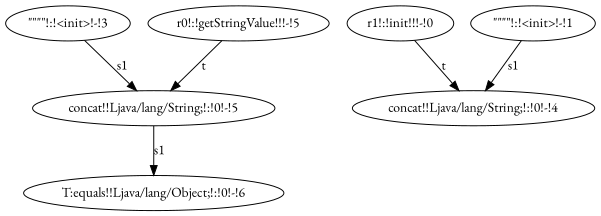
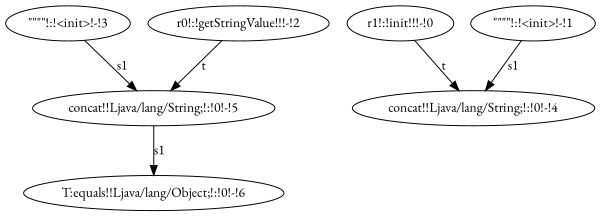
(239, 23) -> (239, 23)
